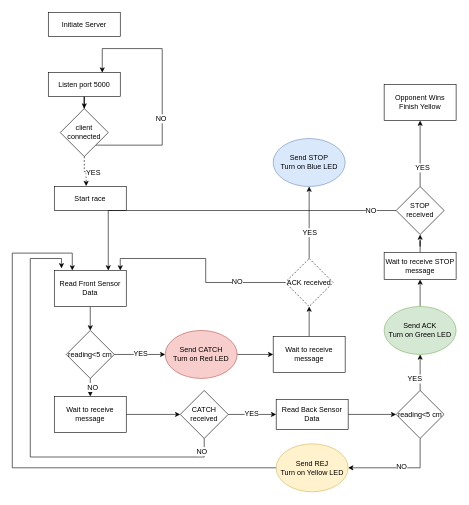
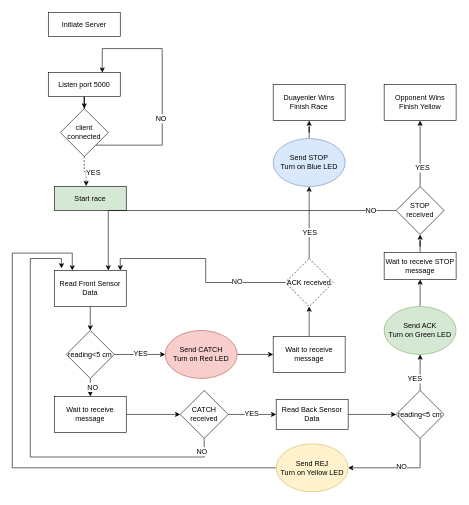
none -> (309, 102)
none -> (309, 129)
(90, 198) -> (90, 198)
